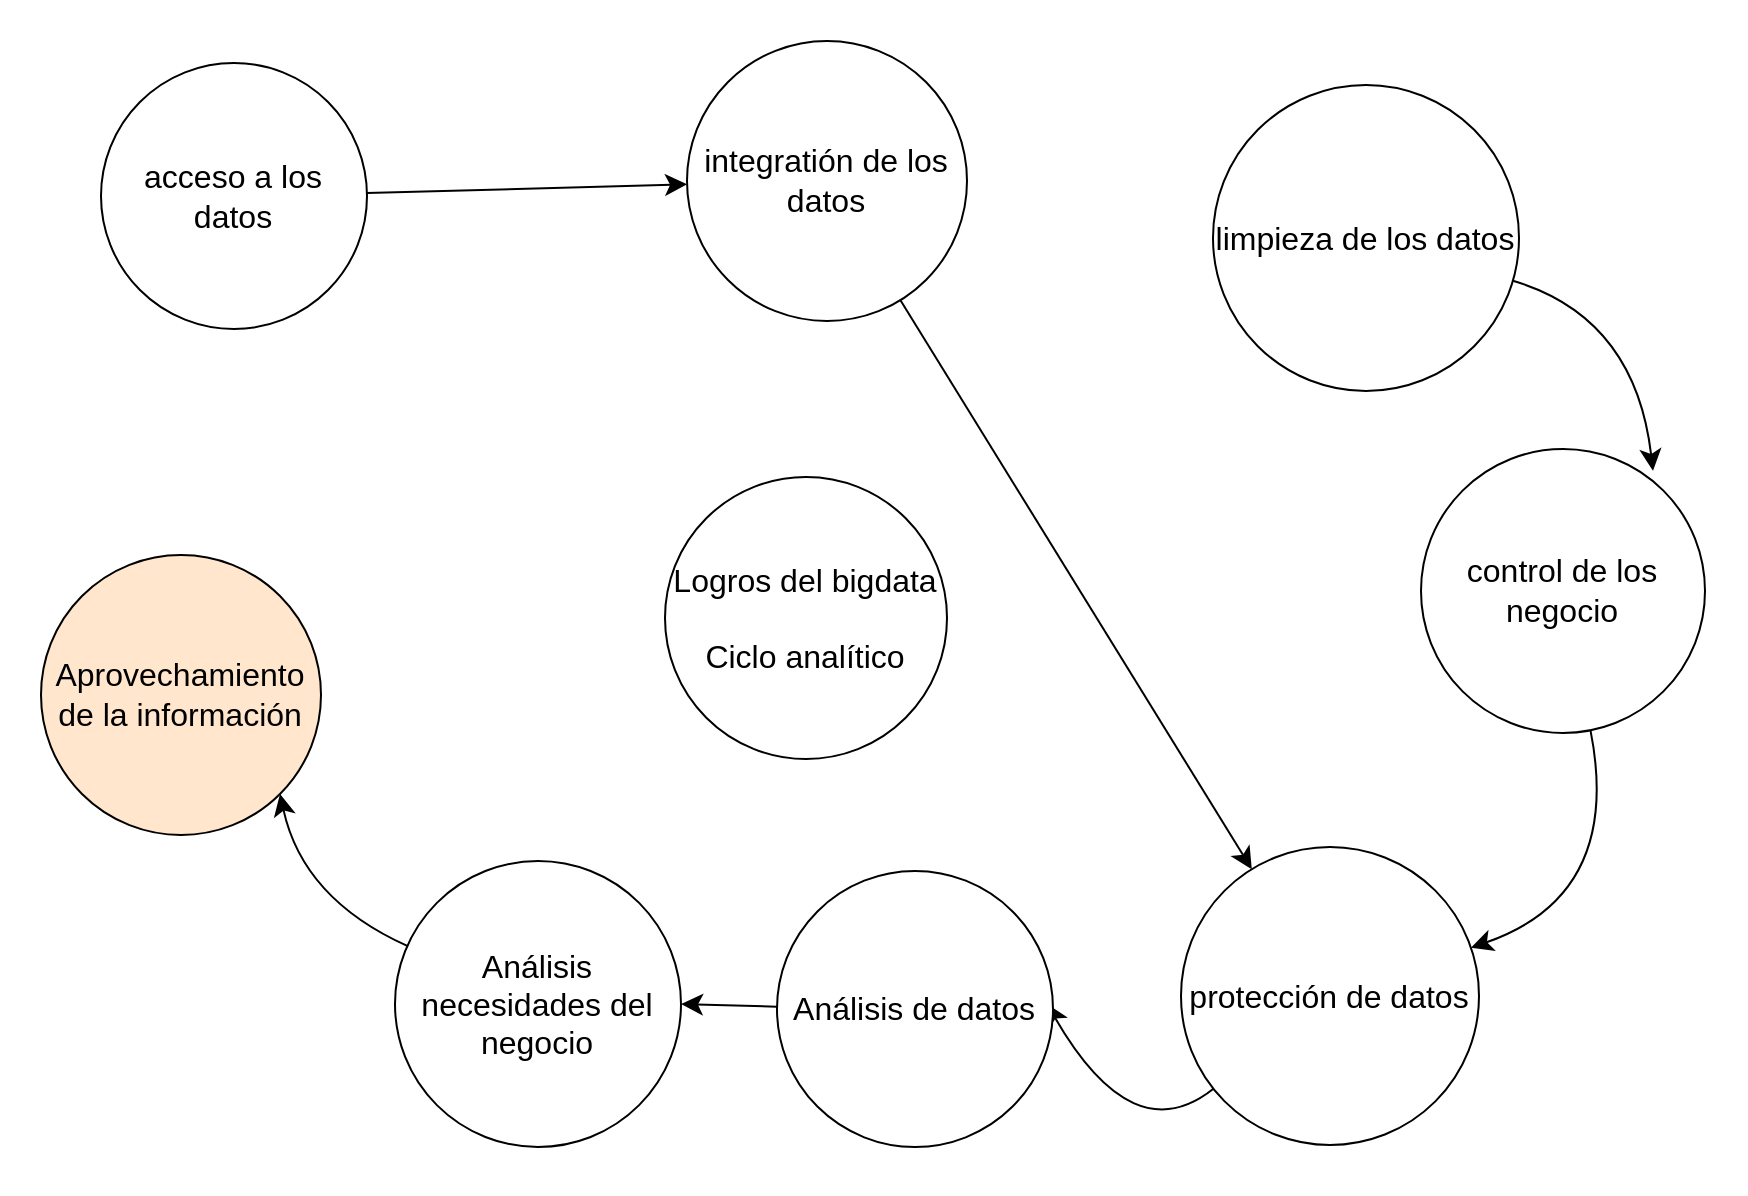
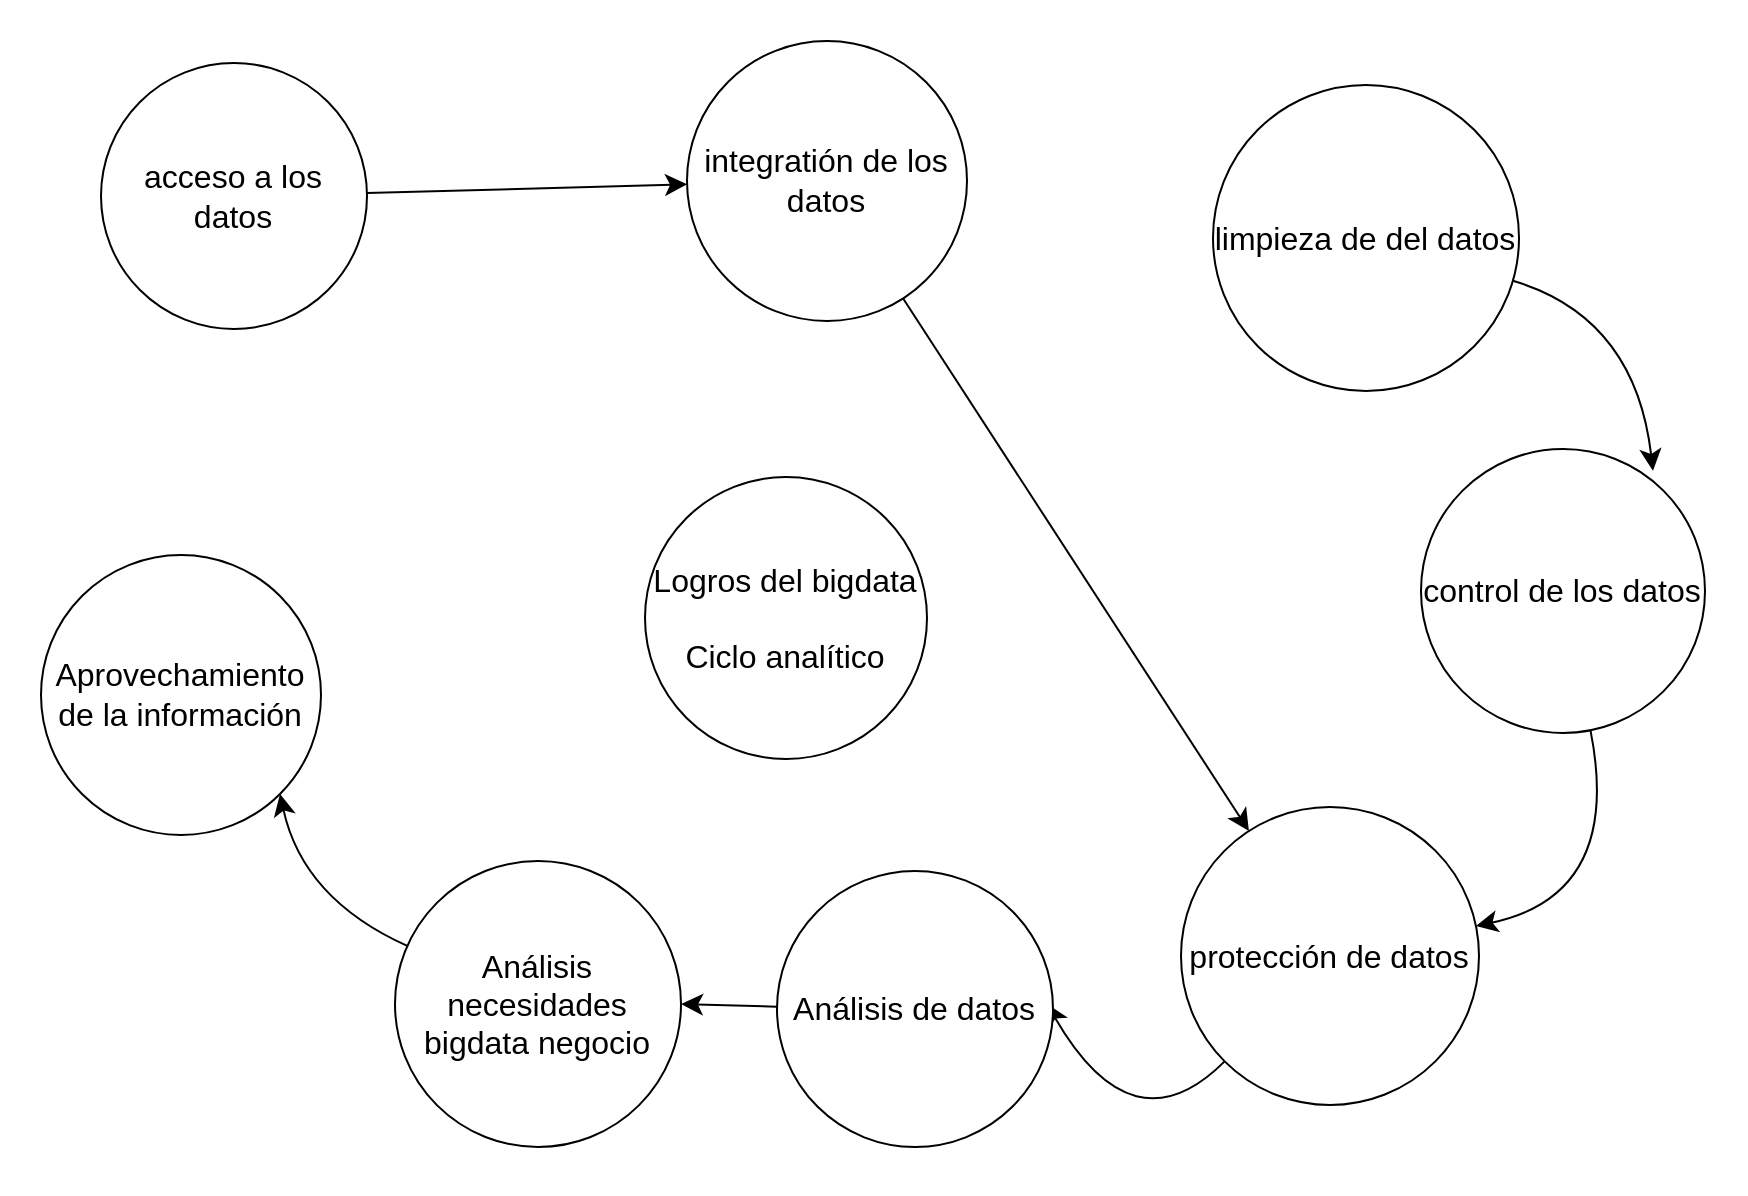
(1366, 239) -> (1366, 239)
(1563, 591) -> (1563, 591)
(806, 618) -> (786, 618)
(181, 695) -> (181, 695)
(1330, 996) -> (1330, 956)
(538, 1005) -> (538, 1005)
